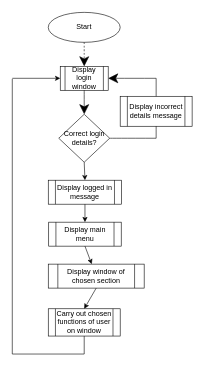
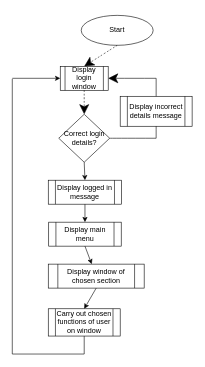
(84, 27) -> (117, 30)
(84, 96) -> (84, 96)
